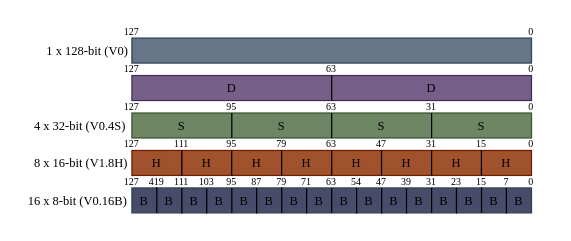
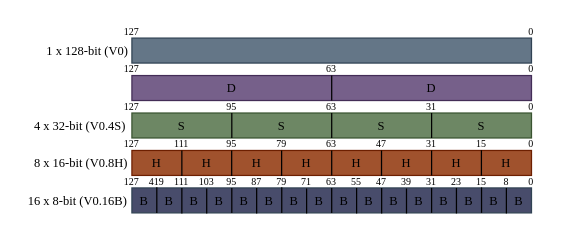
(89, 163) -> (89, 163)
(357, 182) -> (357, 182)
(507, 182) -> (507, 182)
